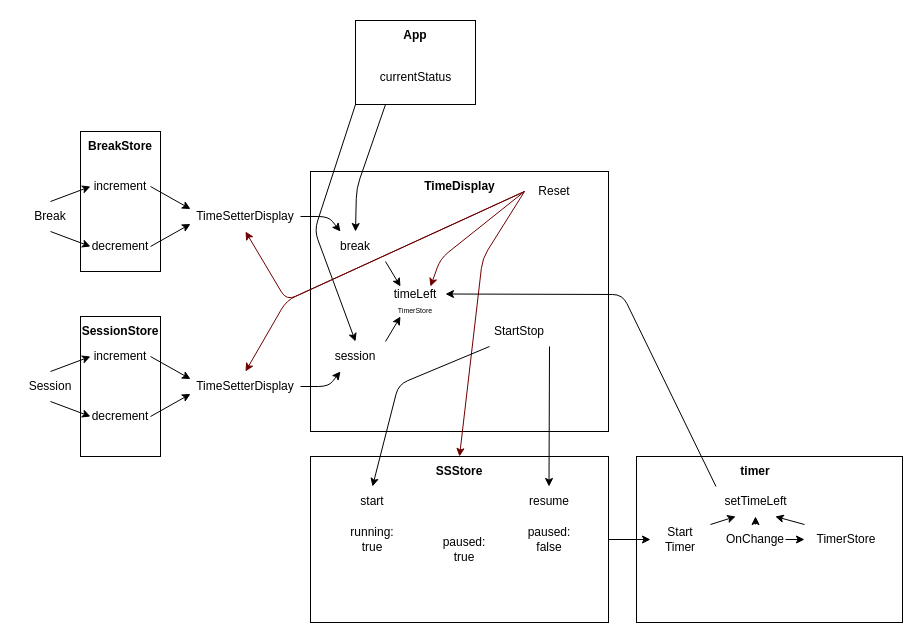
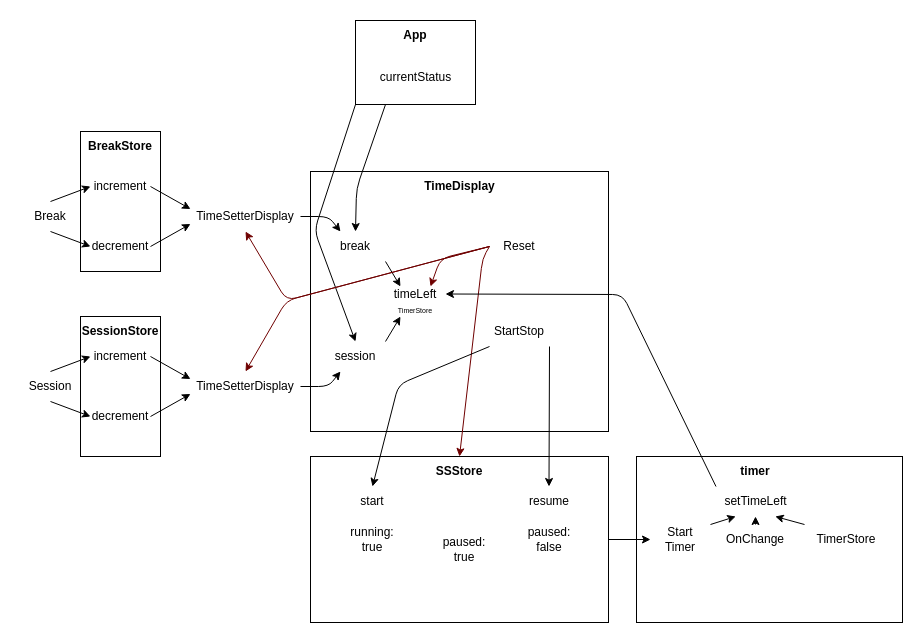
(555, 192) -> (520, 247)
(792, 540) -> none
